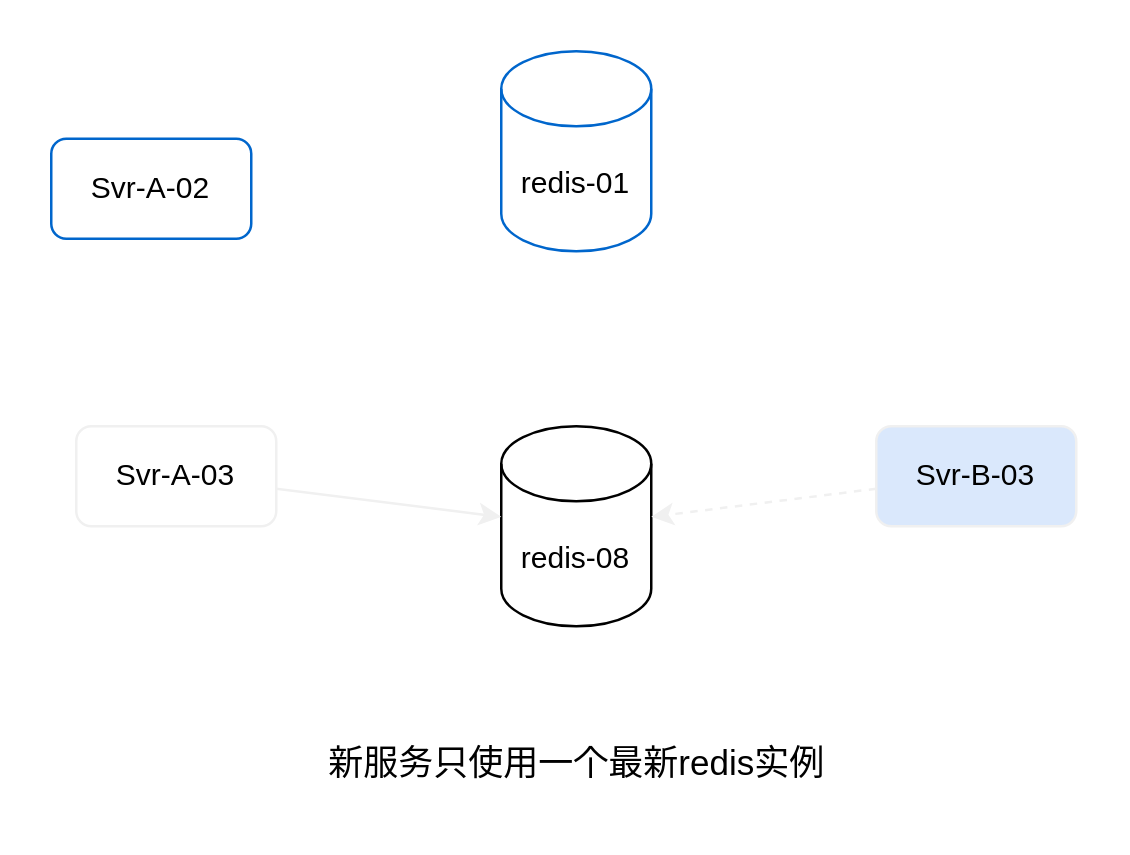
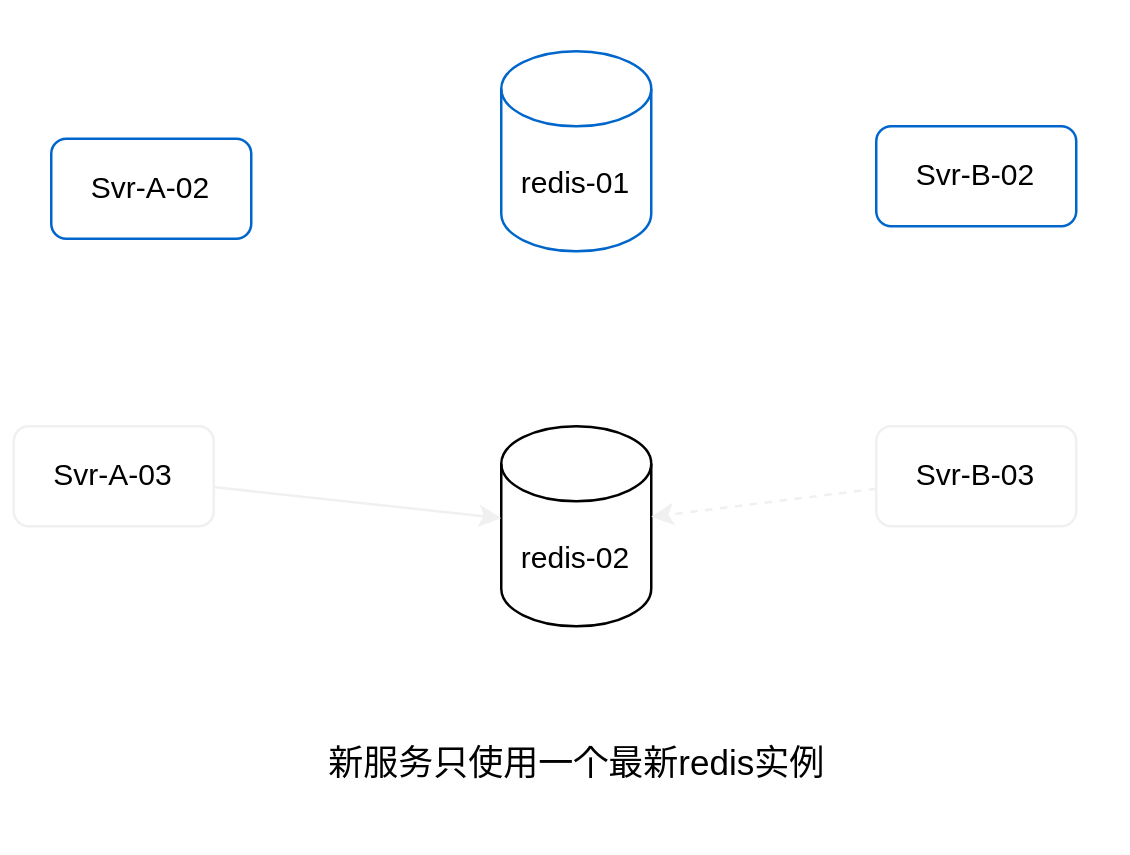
none -> (976, 176)
(176, 476) -> (114, 476)
(976, 476) -> (976, 476)
(576, 559) -> (576, 559)
